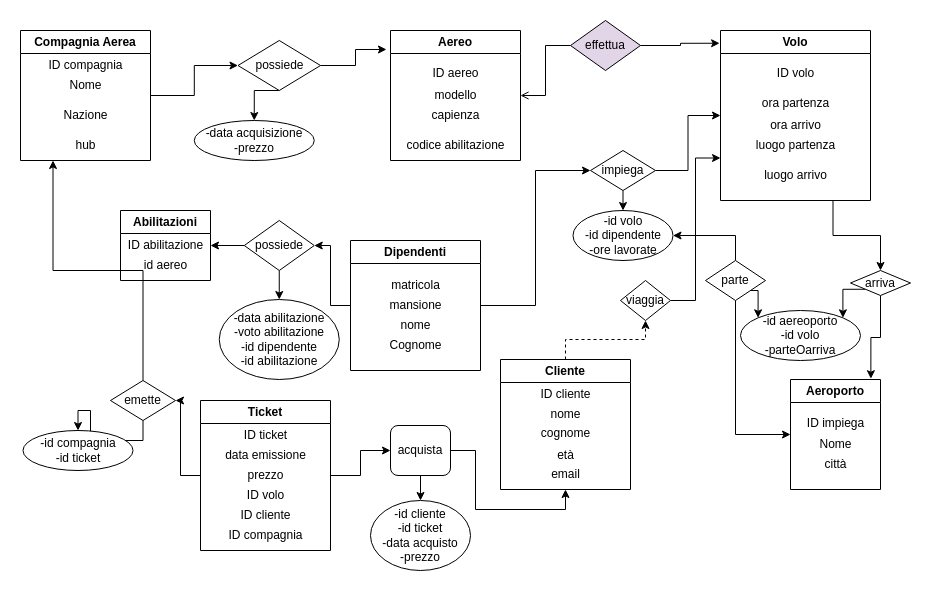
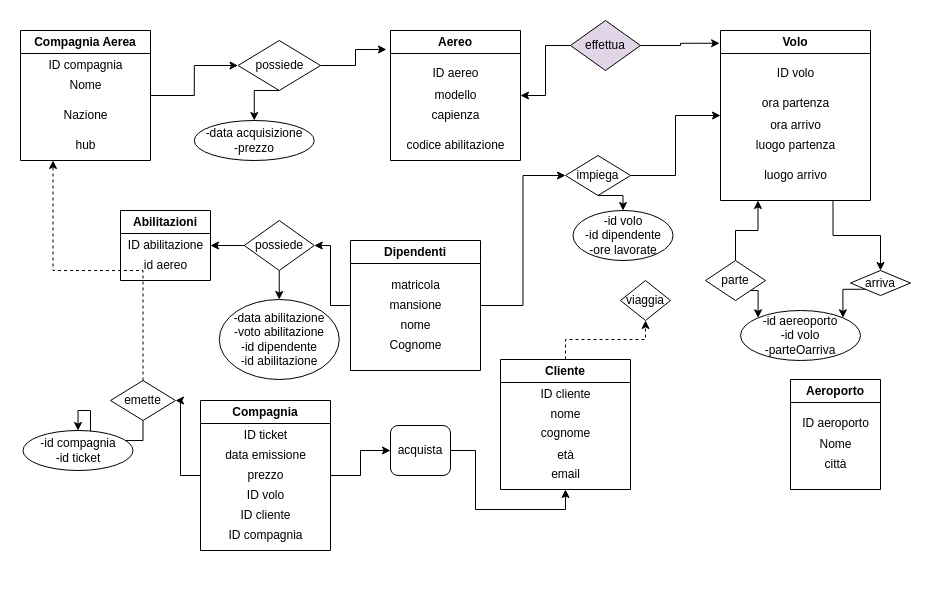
(527, 96) -> (529, 96)
(623, 171) -> (598, 176)
(696, 233) -> none
(708, 236) -> (755, 231)
(102, 271) -> (102, 271)
(881, 338) -> none
(736, 392) -> none
(266, 413) -> (266, 413)
(836, 424) -> (836, 424)
(421, 492) -> none
(421, 536) -> none
